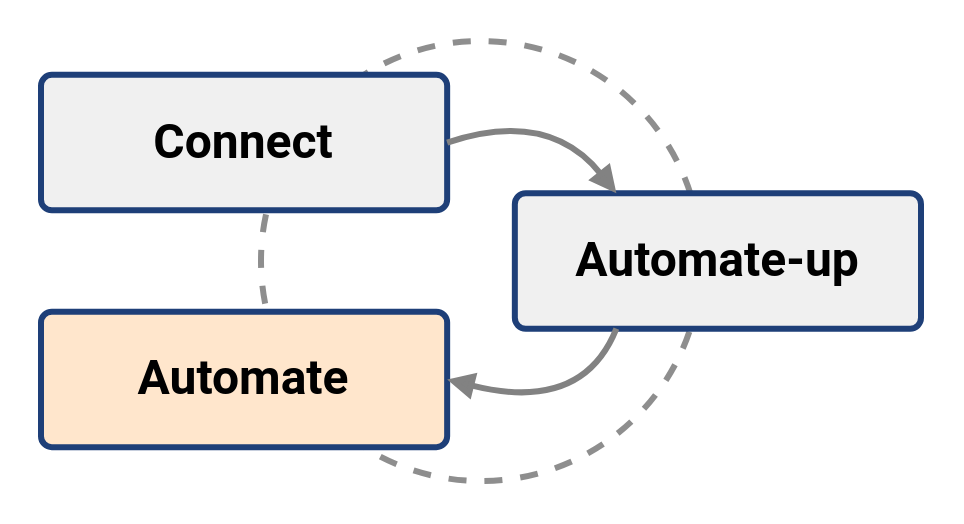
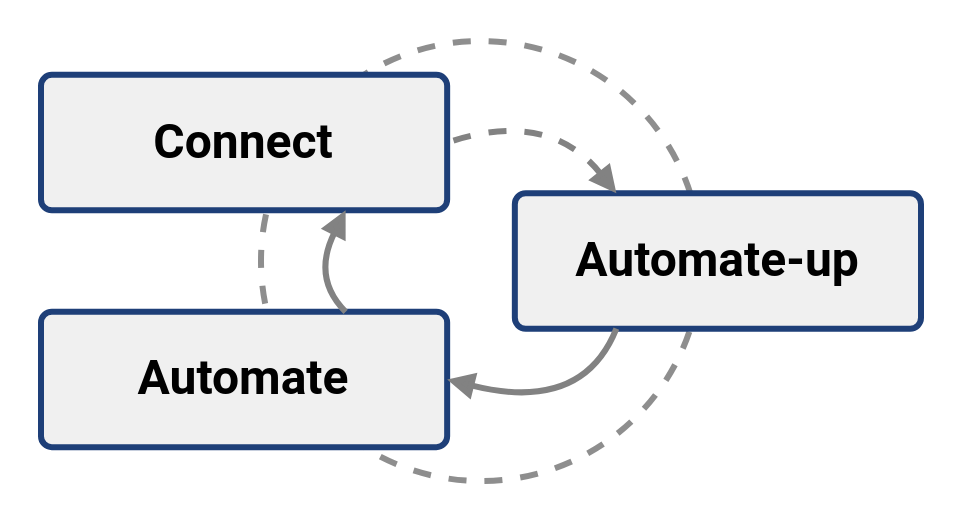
(581, 155) -> (581, 155)
none -> (326, 274)
(244, 379) -> (244, 379)
